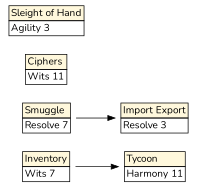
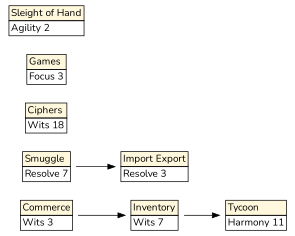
(31, 28) -> (31, 28)
none -> (46, 69)
(46, 77) -> (46, 125)
none -> (46, 215)
